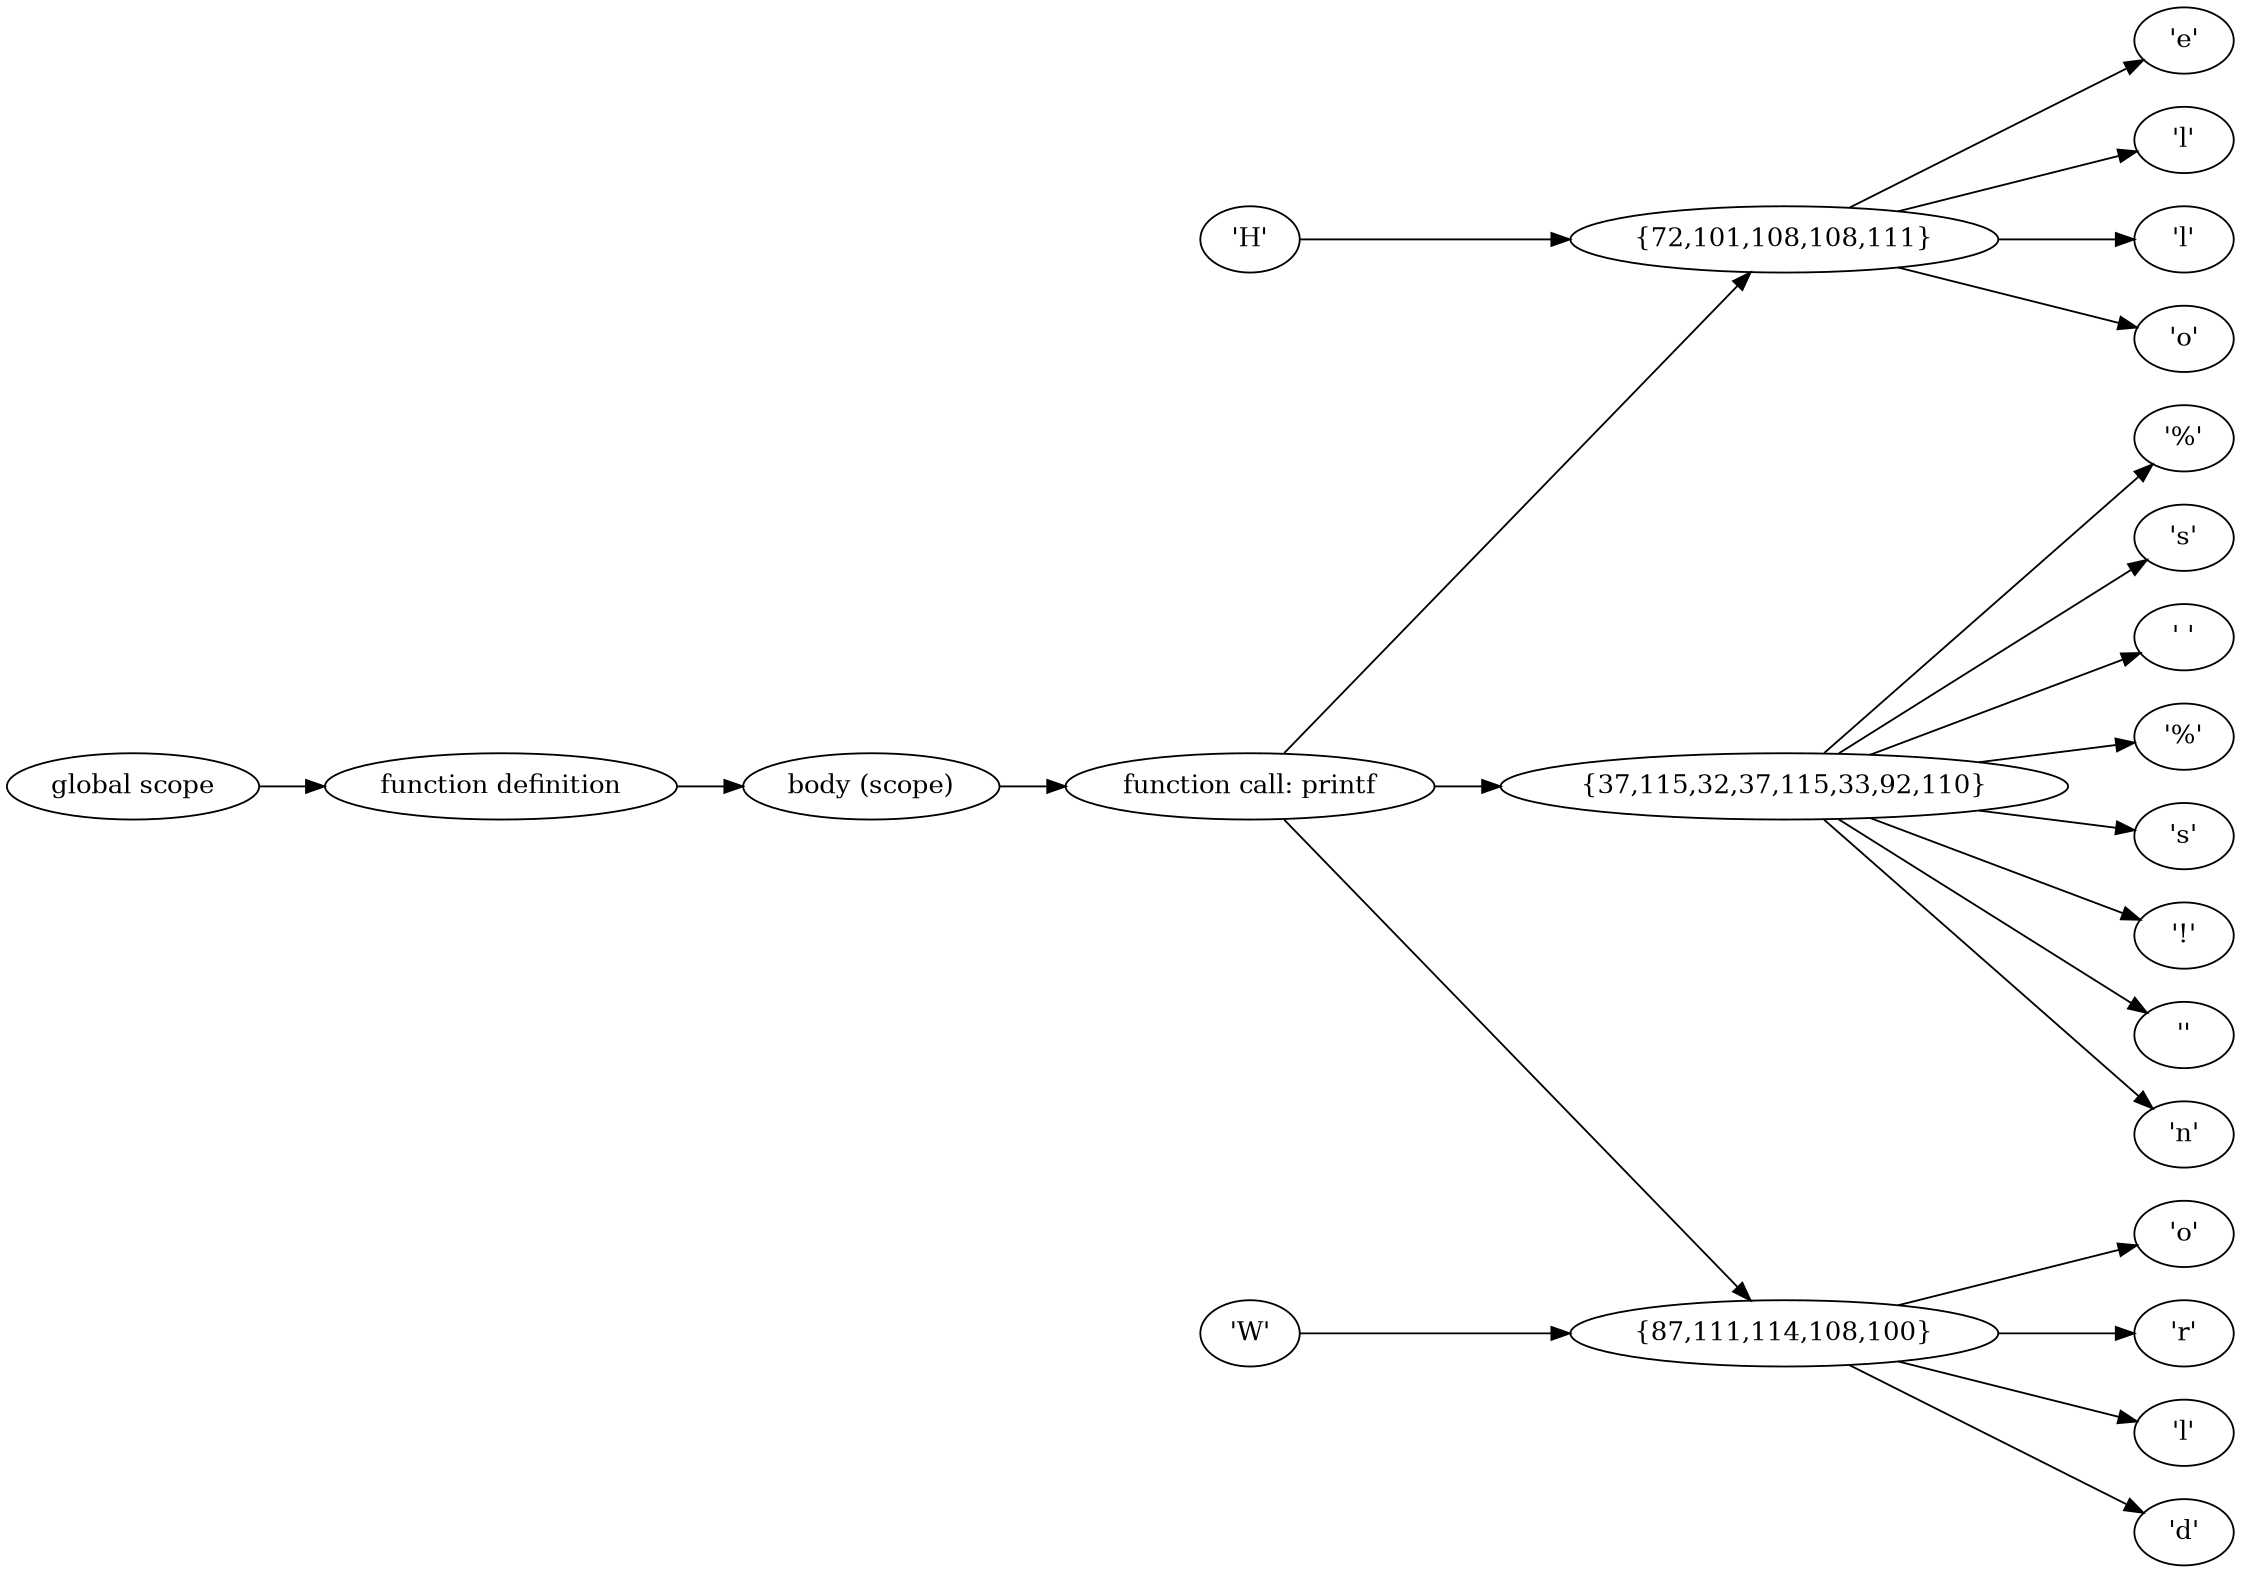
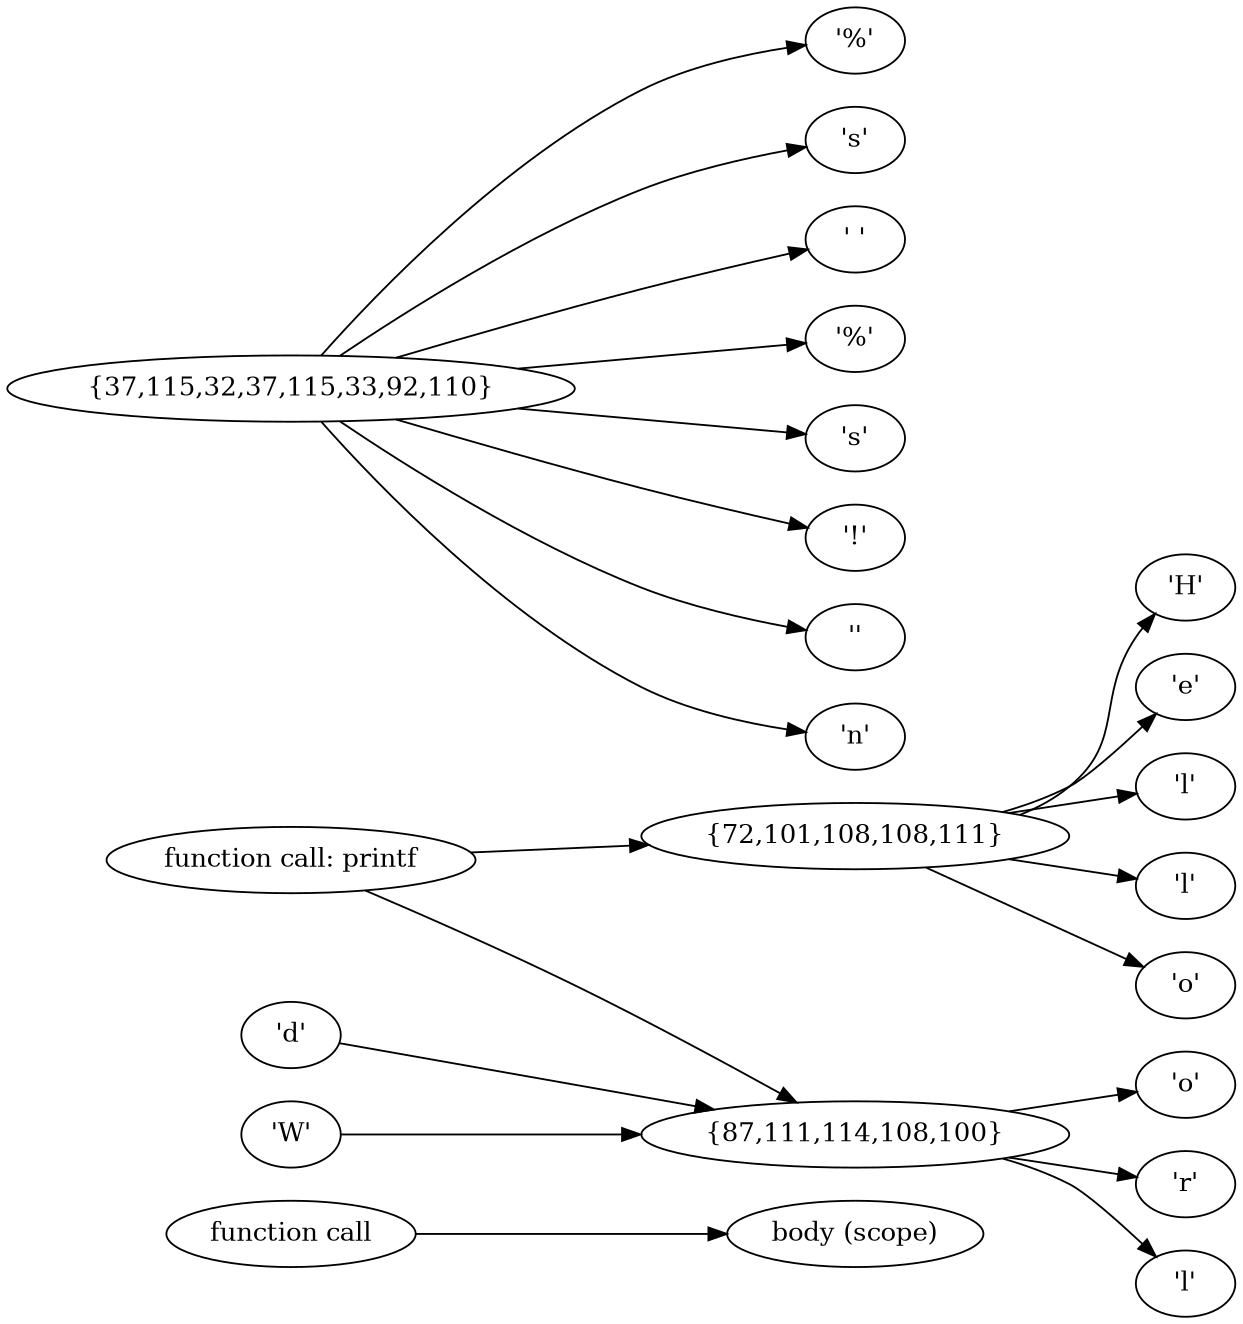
(1426, 239) -> (1103, 738)
(133, 786) -> none
(501, 786) -> (291, 1234)
(1023, 786) -> none
(1458, 786) -> none
(1988, 1435) -> (517, 1075)
